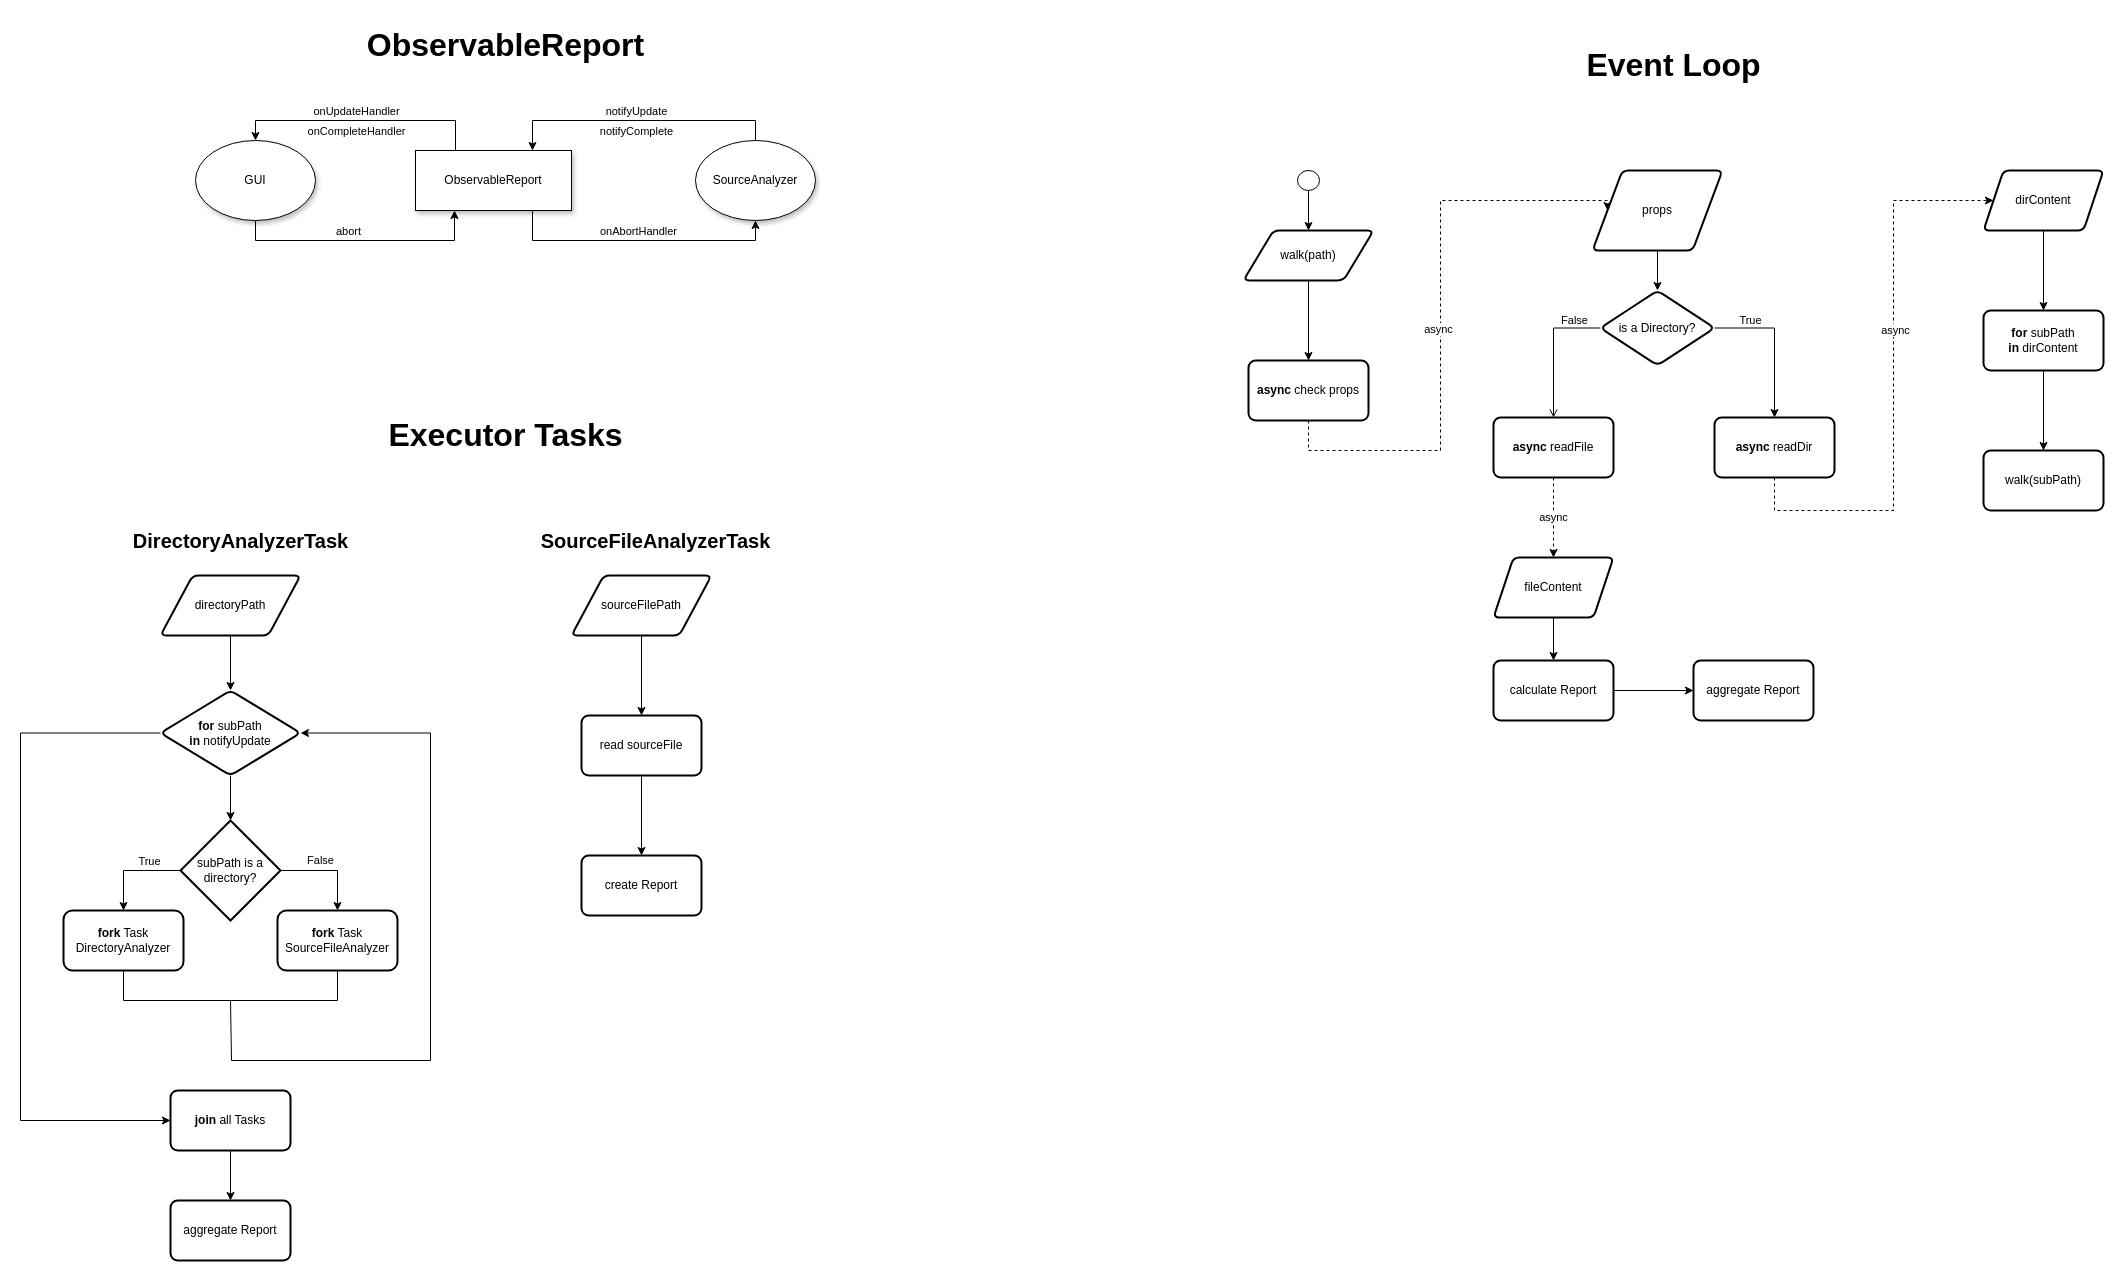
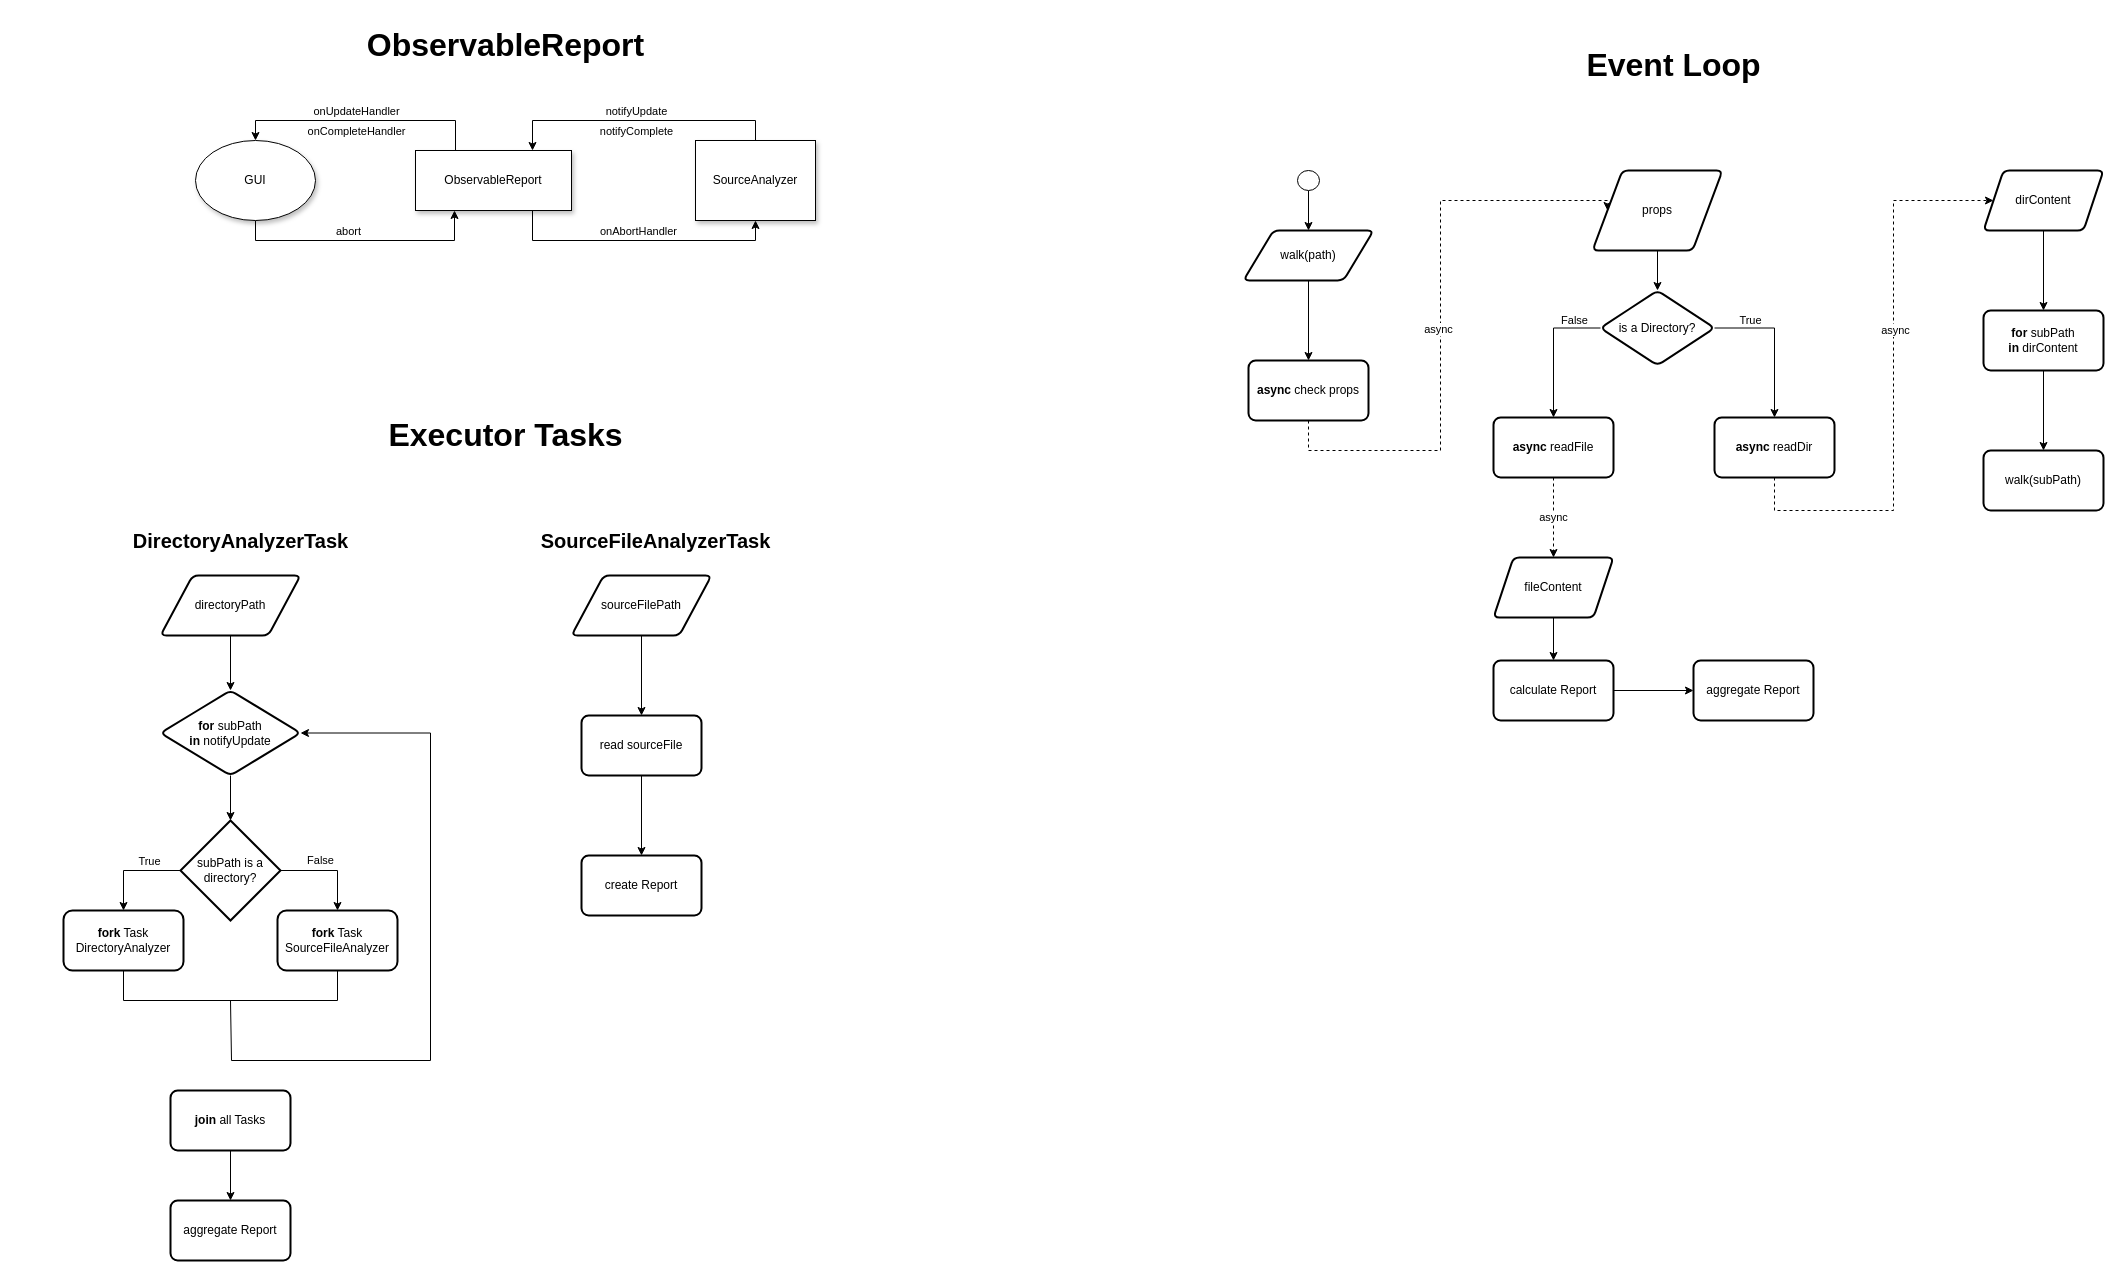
(756, 181) -> (756, 181)
(1554, 410) -> (1554, 409)
(21, 928) -> none
